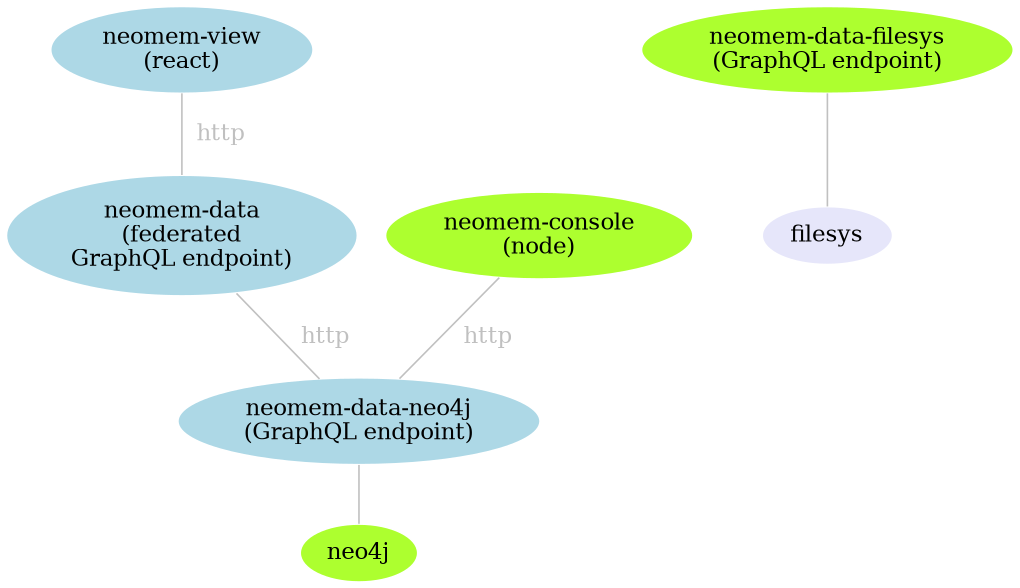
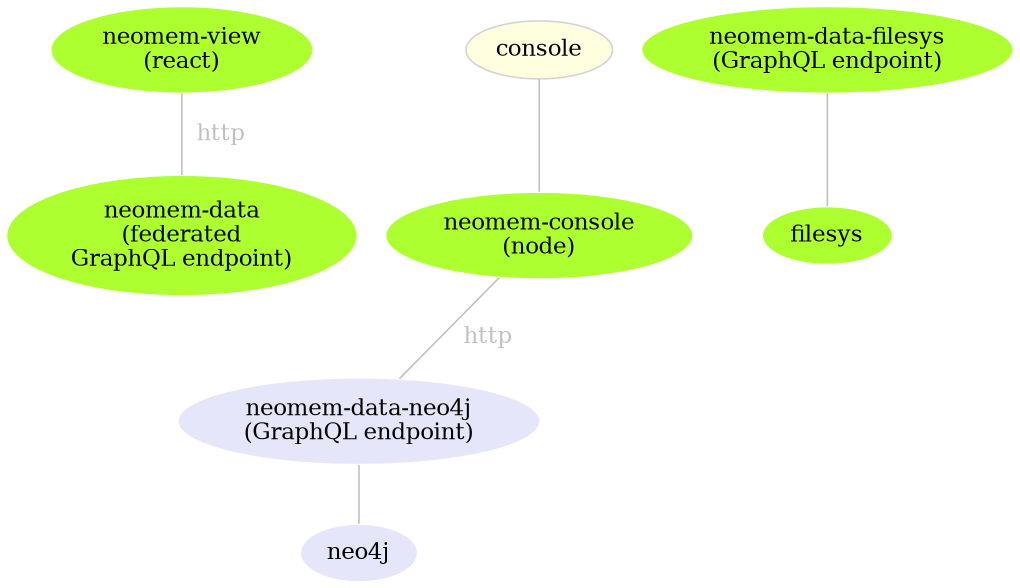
(182, 50) -> (182, 50)
none -> (539, 50)
(182, 236) -> (182, 236)
(827, 236) -> (827, 236)
(278, 336) -> none
(359, 421) -> (359, 421)
(359, 553) -> (359, 553)
